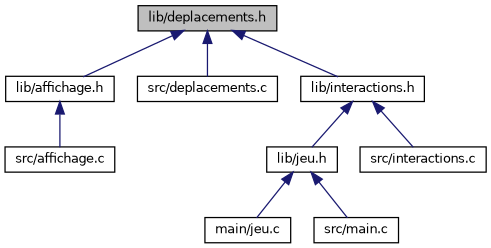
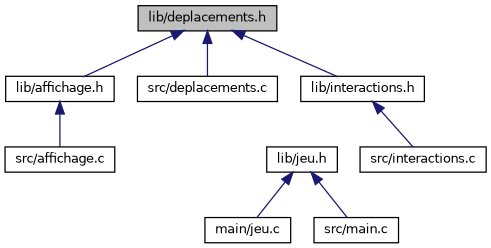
(328, 129) -> none
